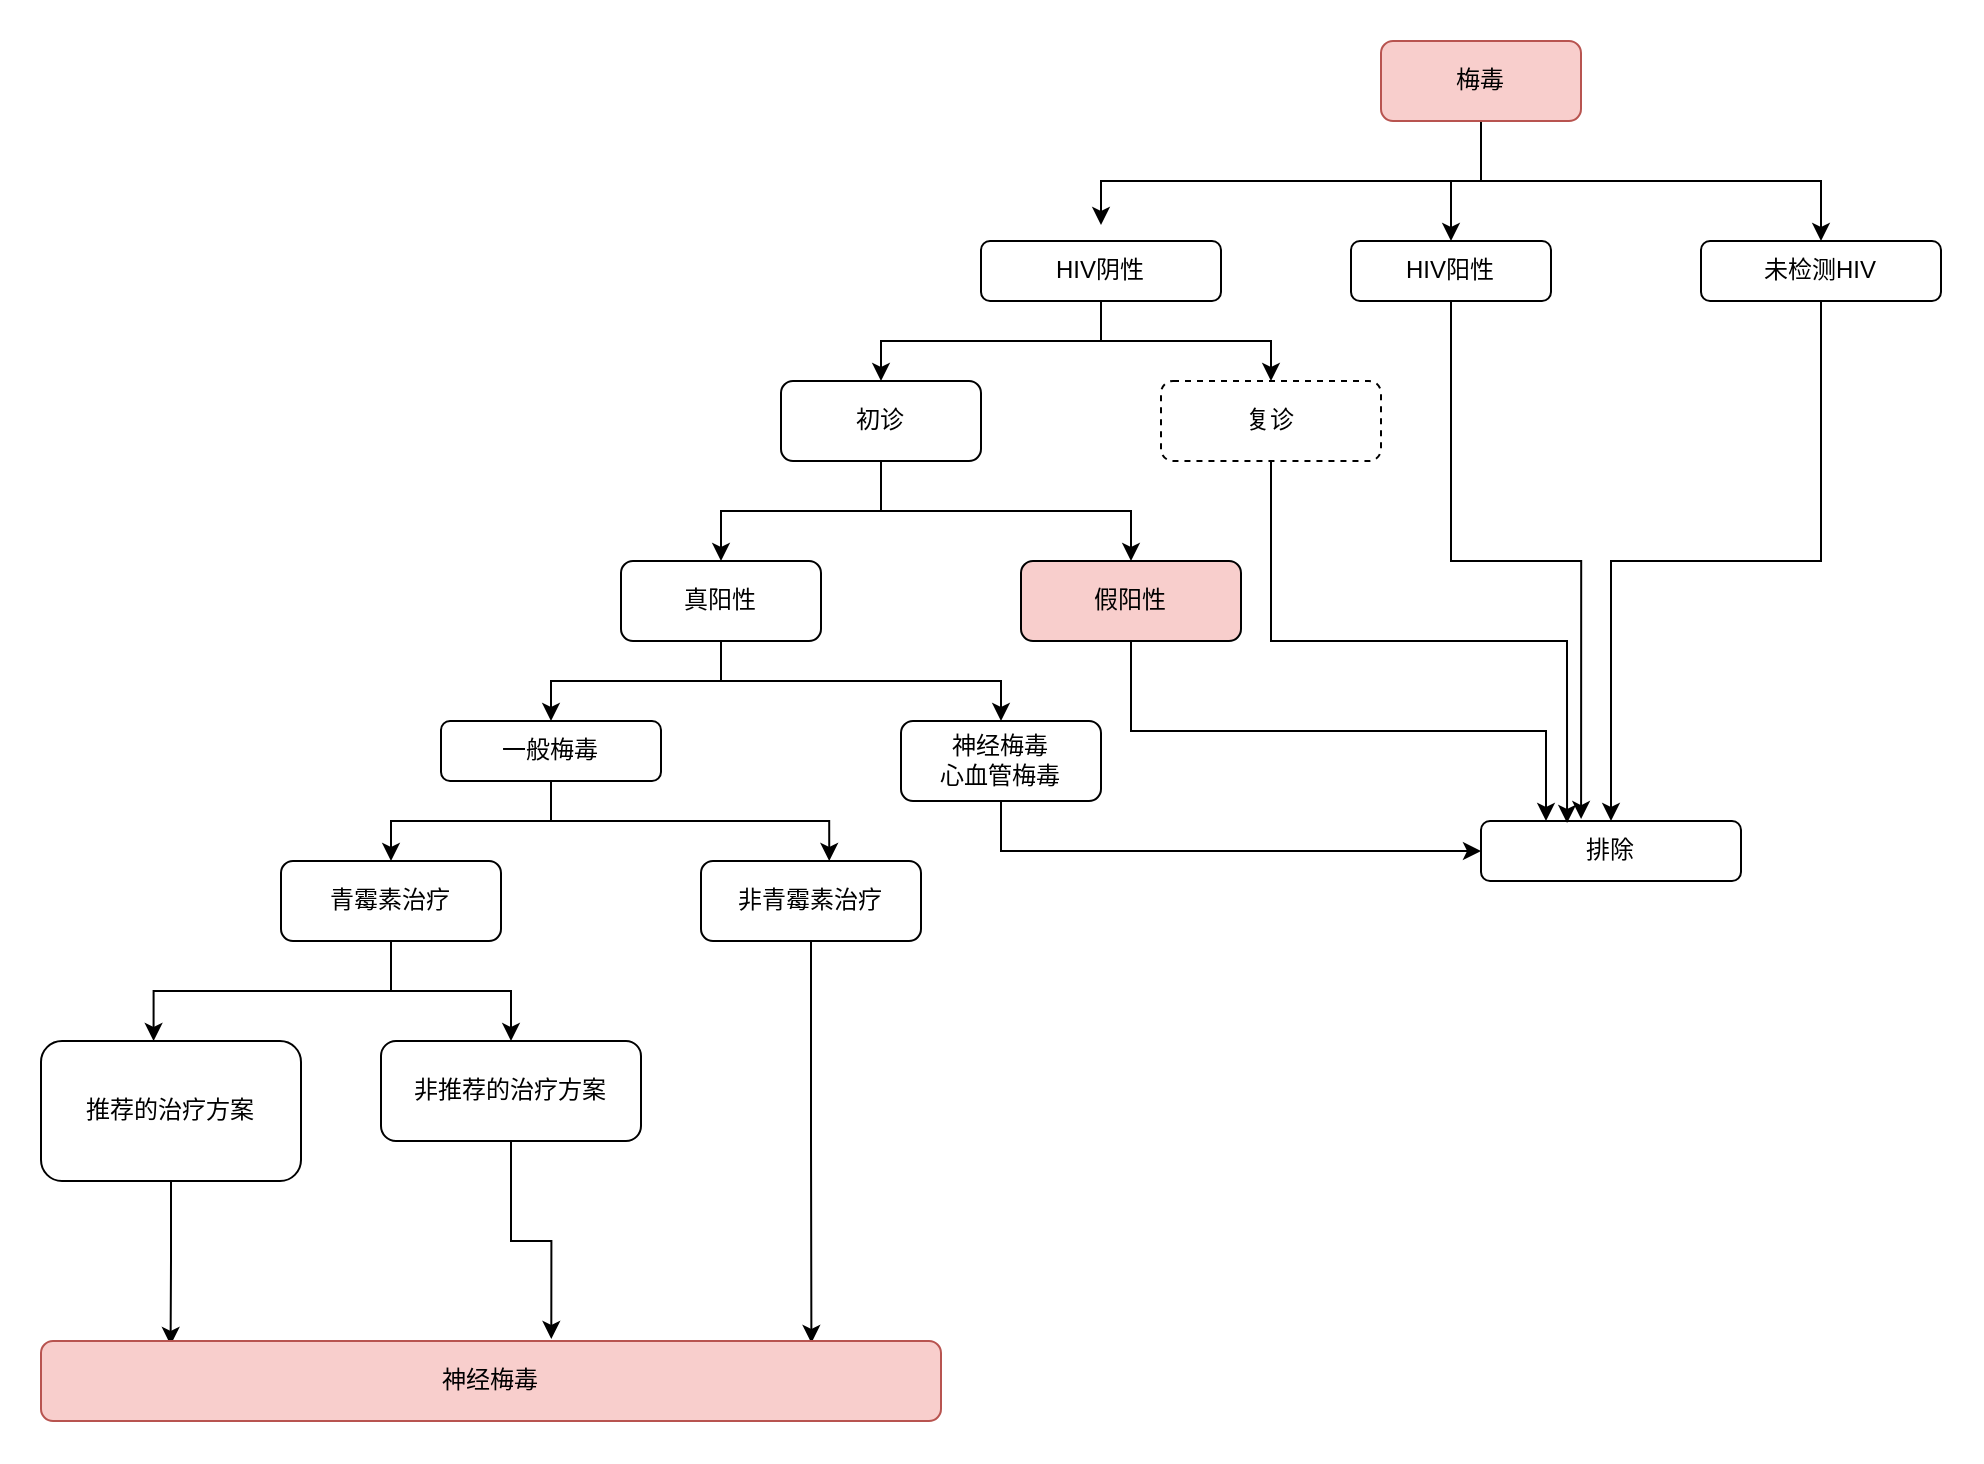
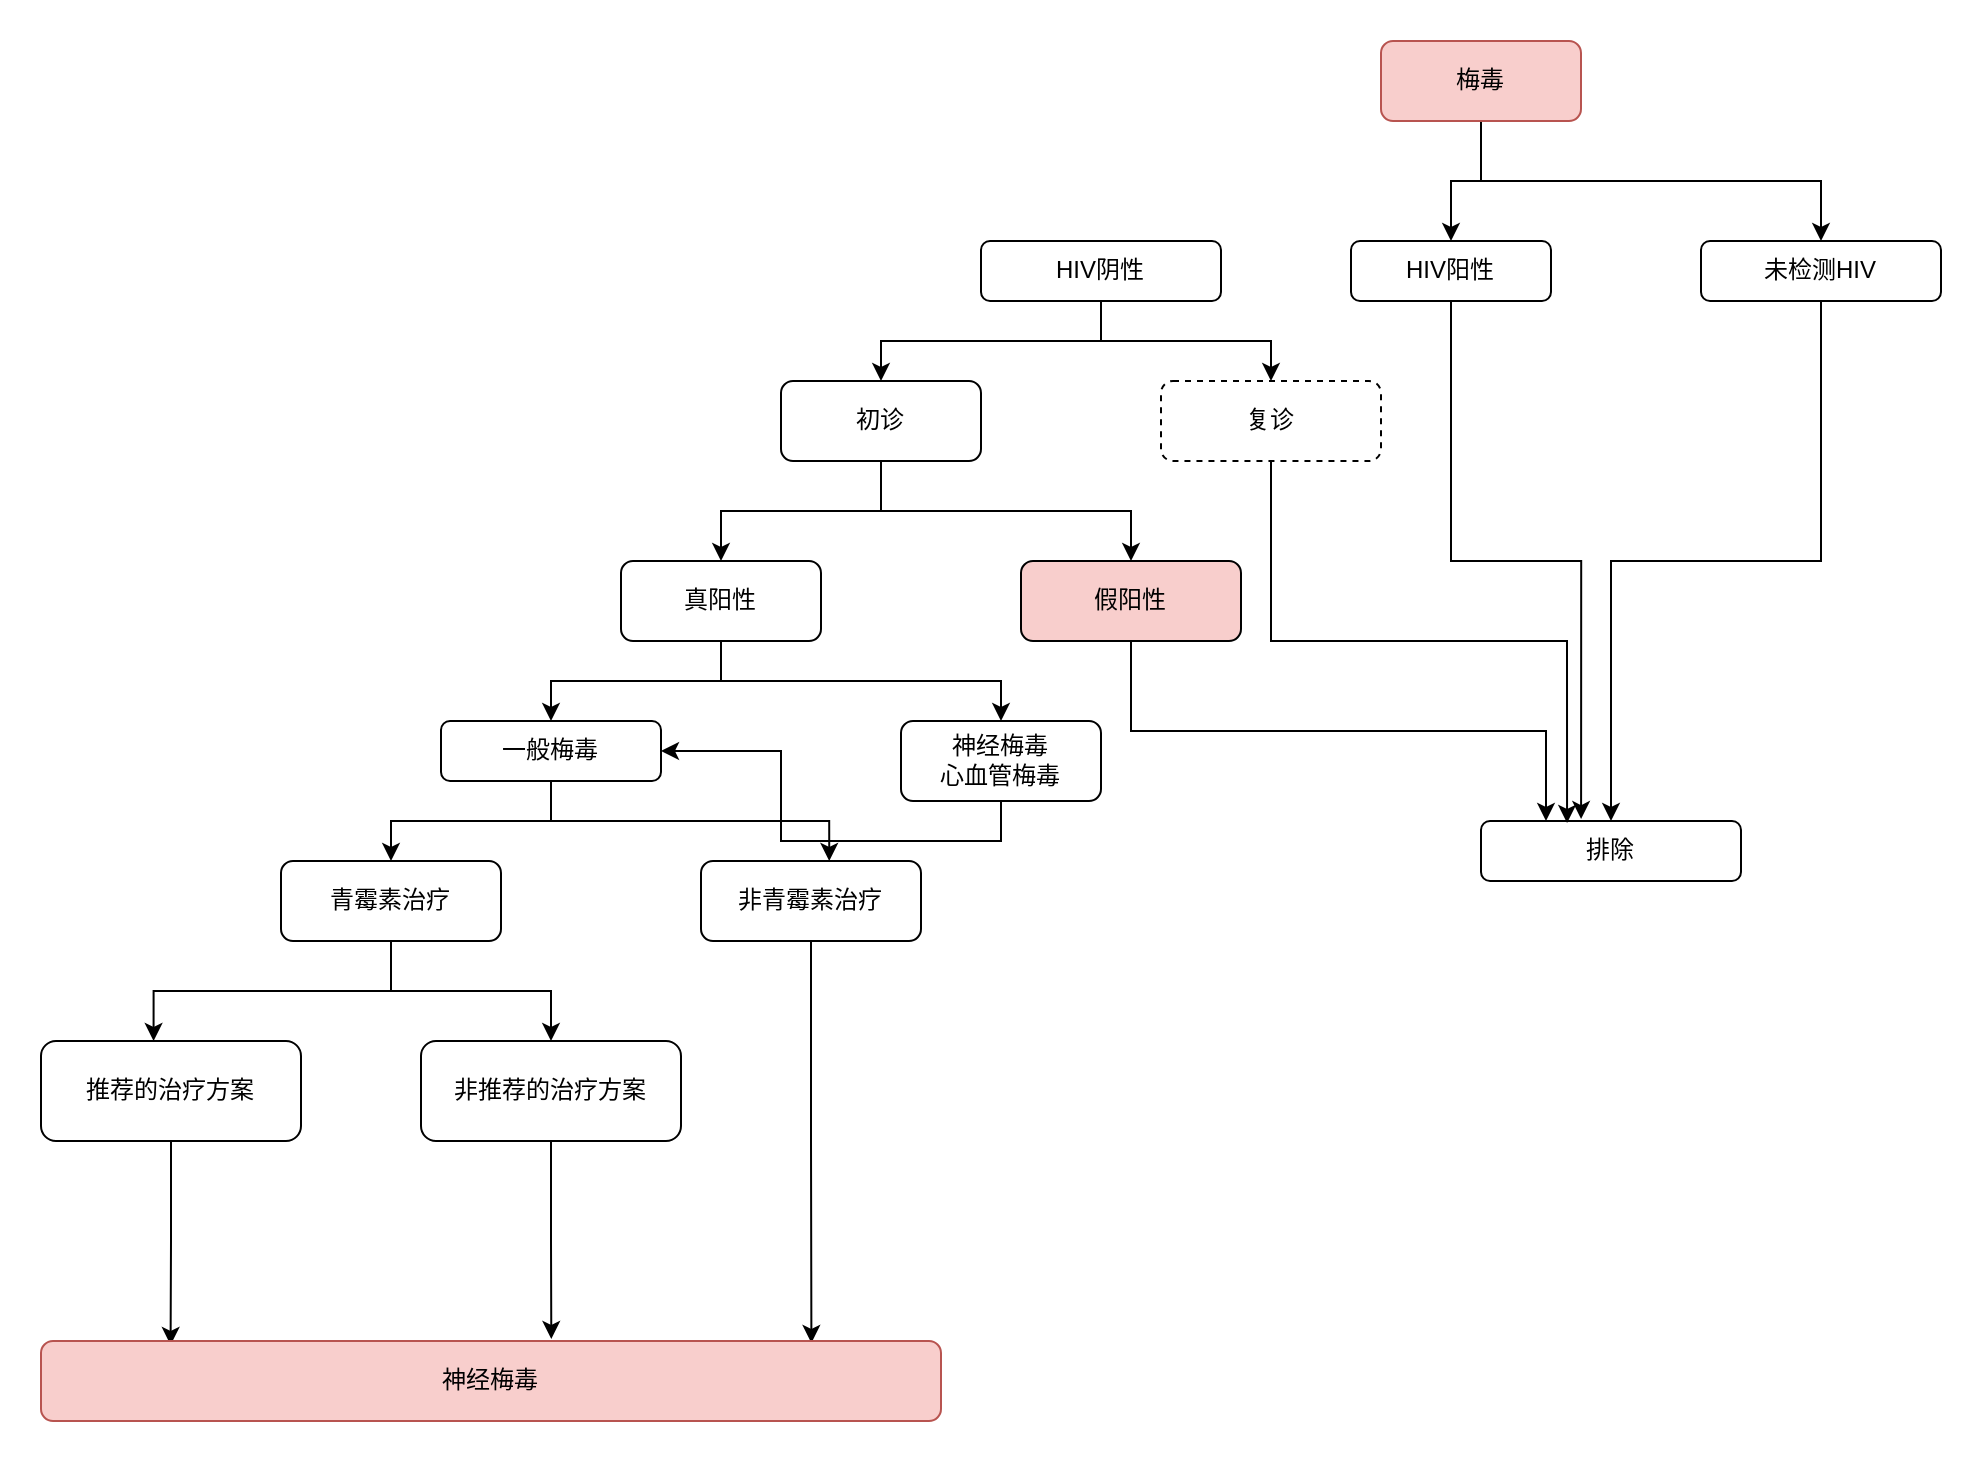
(1259, 181) -> none
(1228, 851) -> (794, 841)
(511, 1091) -> (551, 1091)
(171, 1111) -> (171, 1091)
